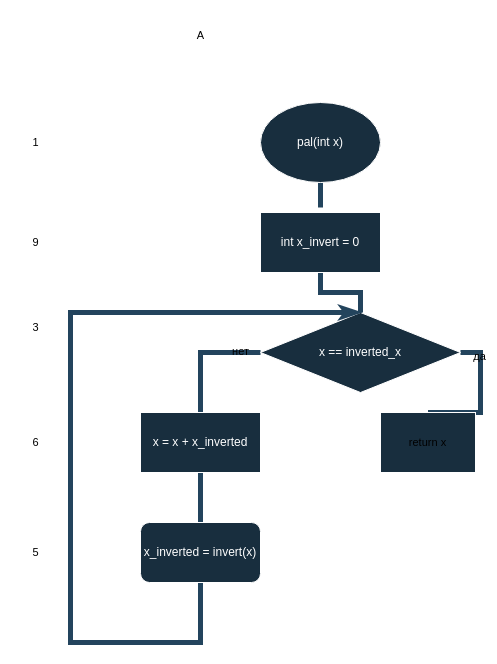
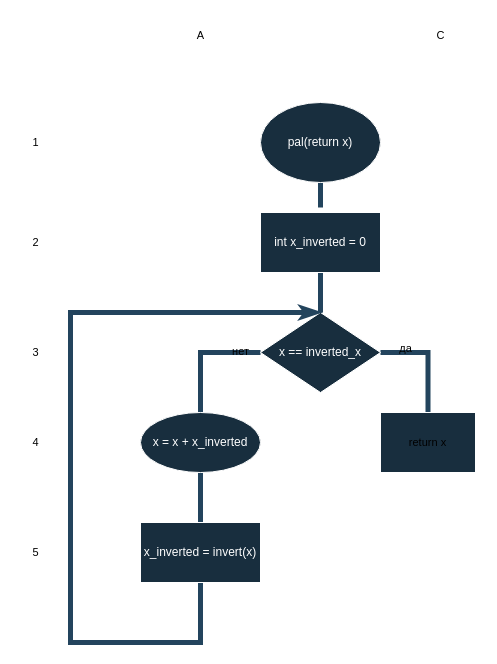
none -> (441, 36)
(321, 143) -> (321, 143)
(36, 243) -> (36, 243)
(321, 243) -> (321, 243)
(36, 328) -> (36, 353)
(361, 353) -> (321, 353)
(36, 443) -> (36, 443)
(201, 443) -> (201, 443)
(201, 553) -> (201, 553)
